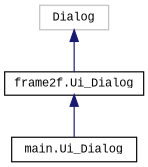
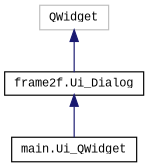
(74, 18) -> (74, 18)
(74, 150) -> (74, 150)
